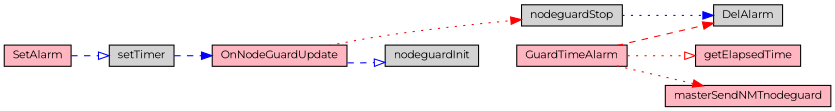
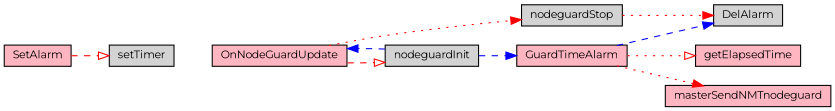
(663, 15) -> (663, 15)
(660, 36) -> (660, 36)
(85, 56) -> (85, 56)
(188, 56) -> (372, 49)
none -> (492, 56)
(361, 63) -> (361, 63)
